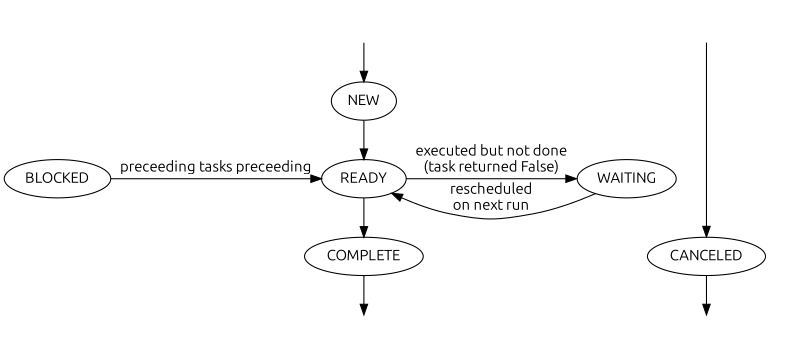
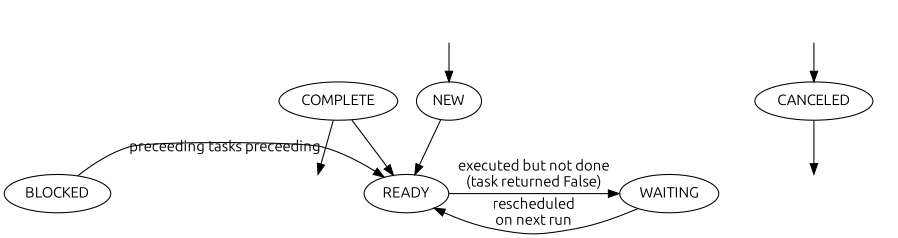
(364, 212) -> (369, 143)
